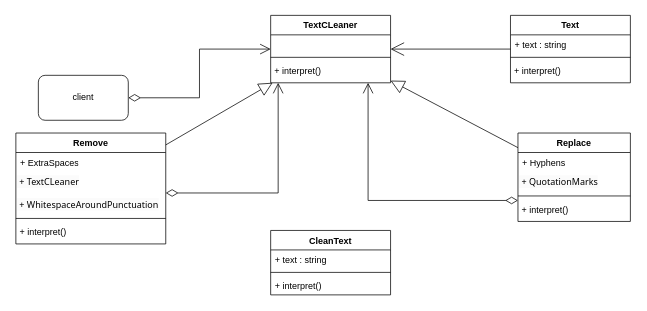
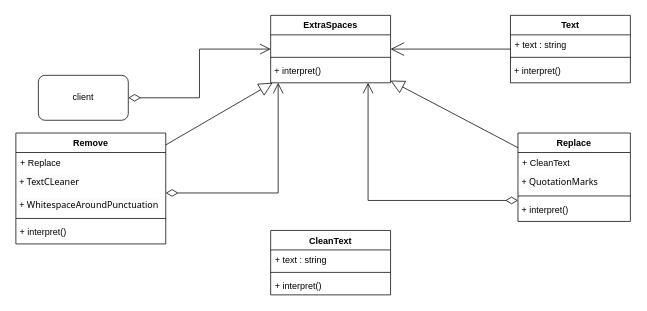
(330, 26) -> (330, 26)
(53, 163) -> (41, 163)
(545, 163) -> (549, 163)
